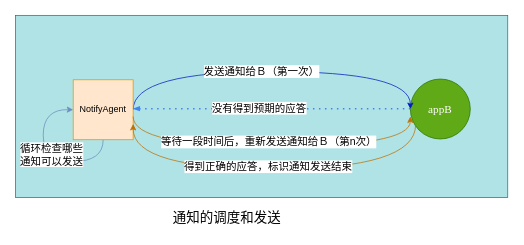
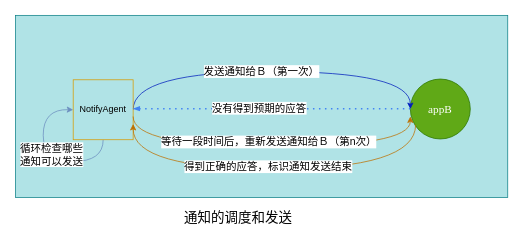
(103, 110) -> (103, 110)
(227, 218) -> (238, 218)
